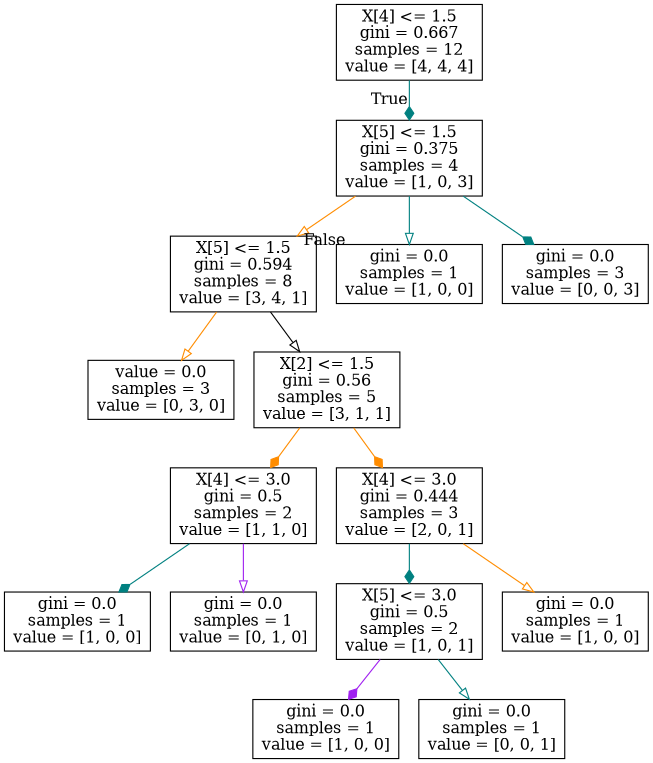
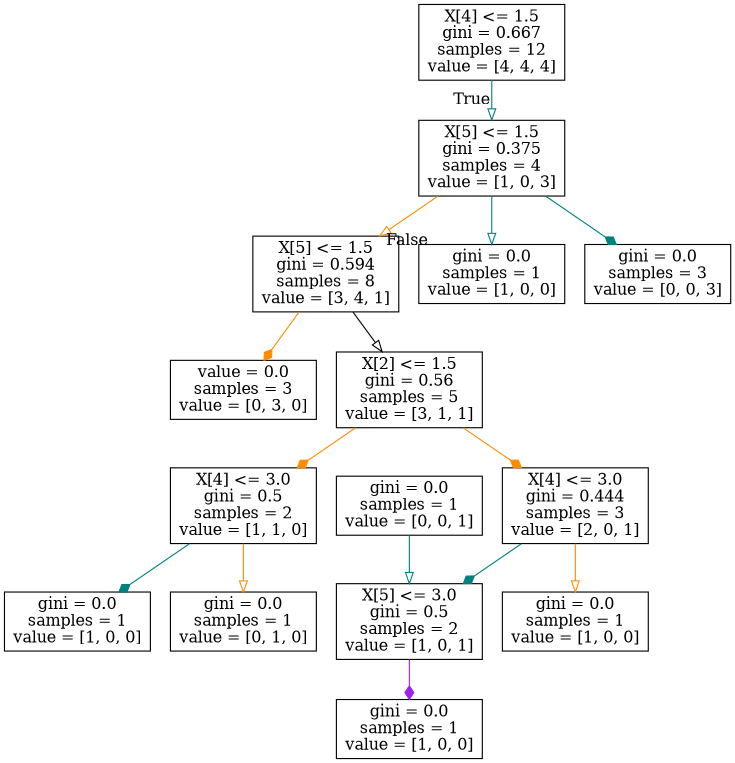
(409, 93) -> (492, 94)
(202, 332) -> (286, 331)
(243, 562) -> (243, 562)
(450, 675) -> (409, 554)
